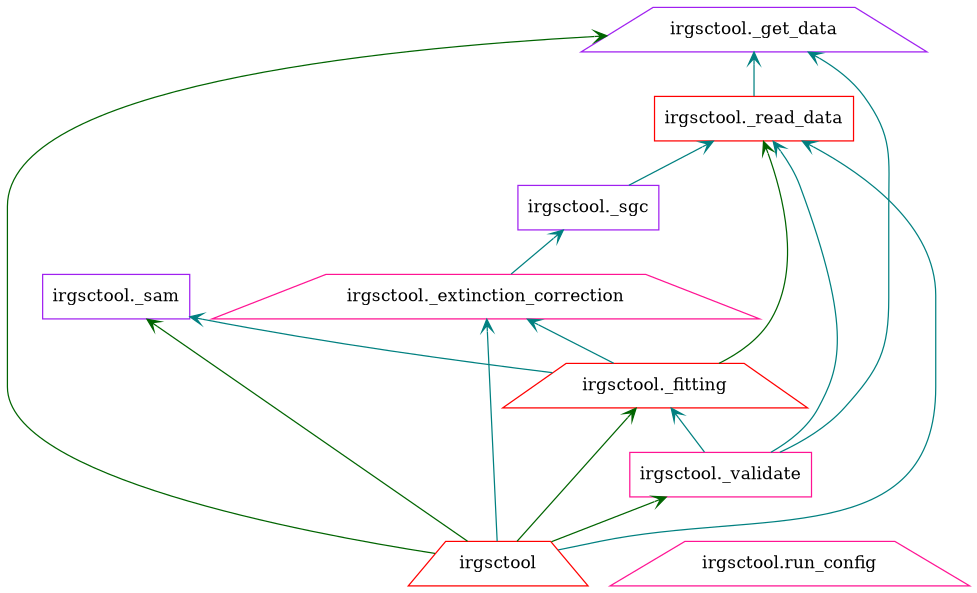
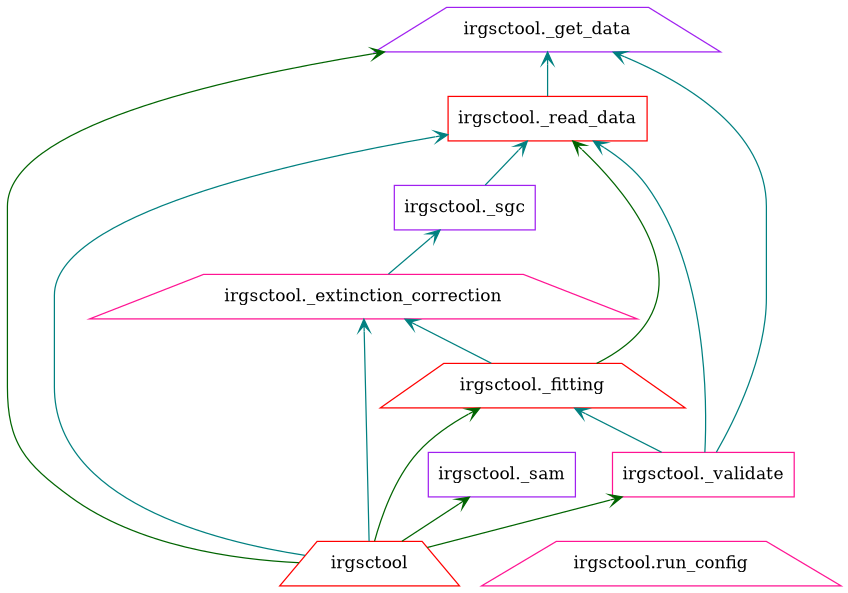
(377, 349) -> none
